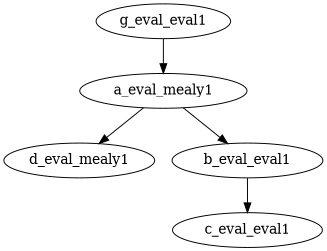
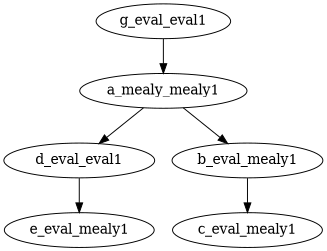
(163, 91) -> (163, 91)
(79, 160) -> (79, 160)
(247, 160) -> (247, 160)
none -> (79, 230)
(247, 230) -> (247, 230)
